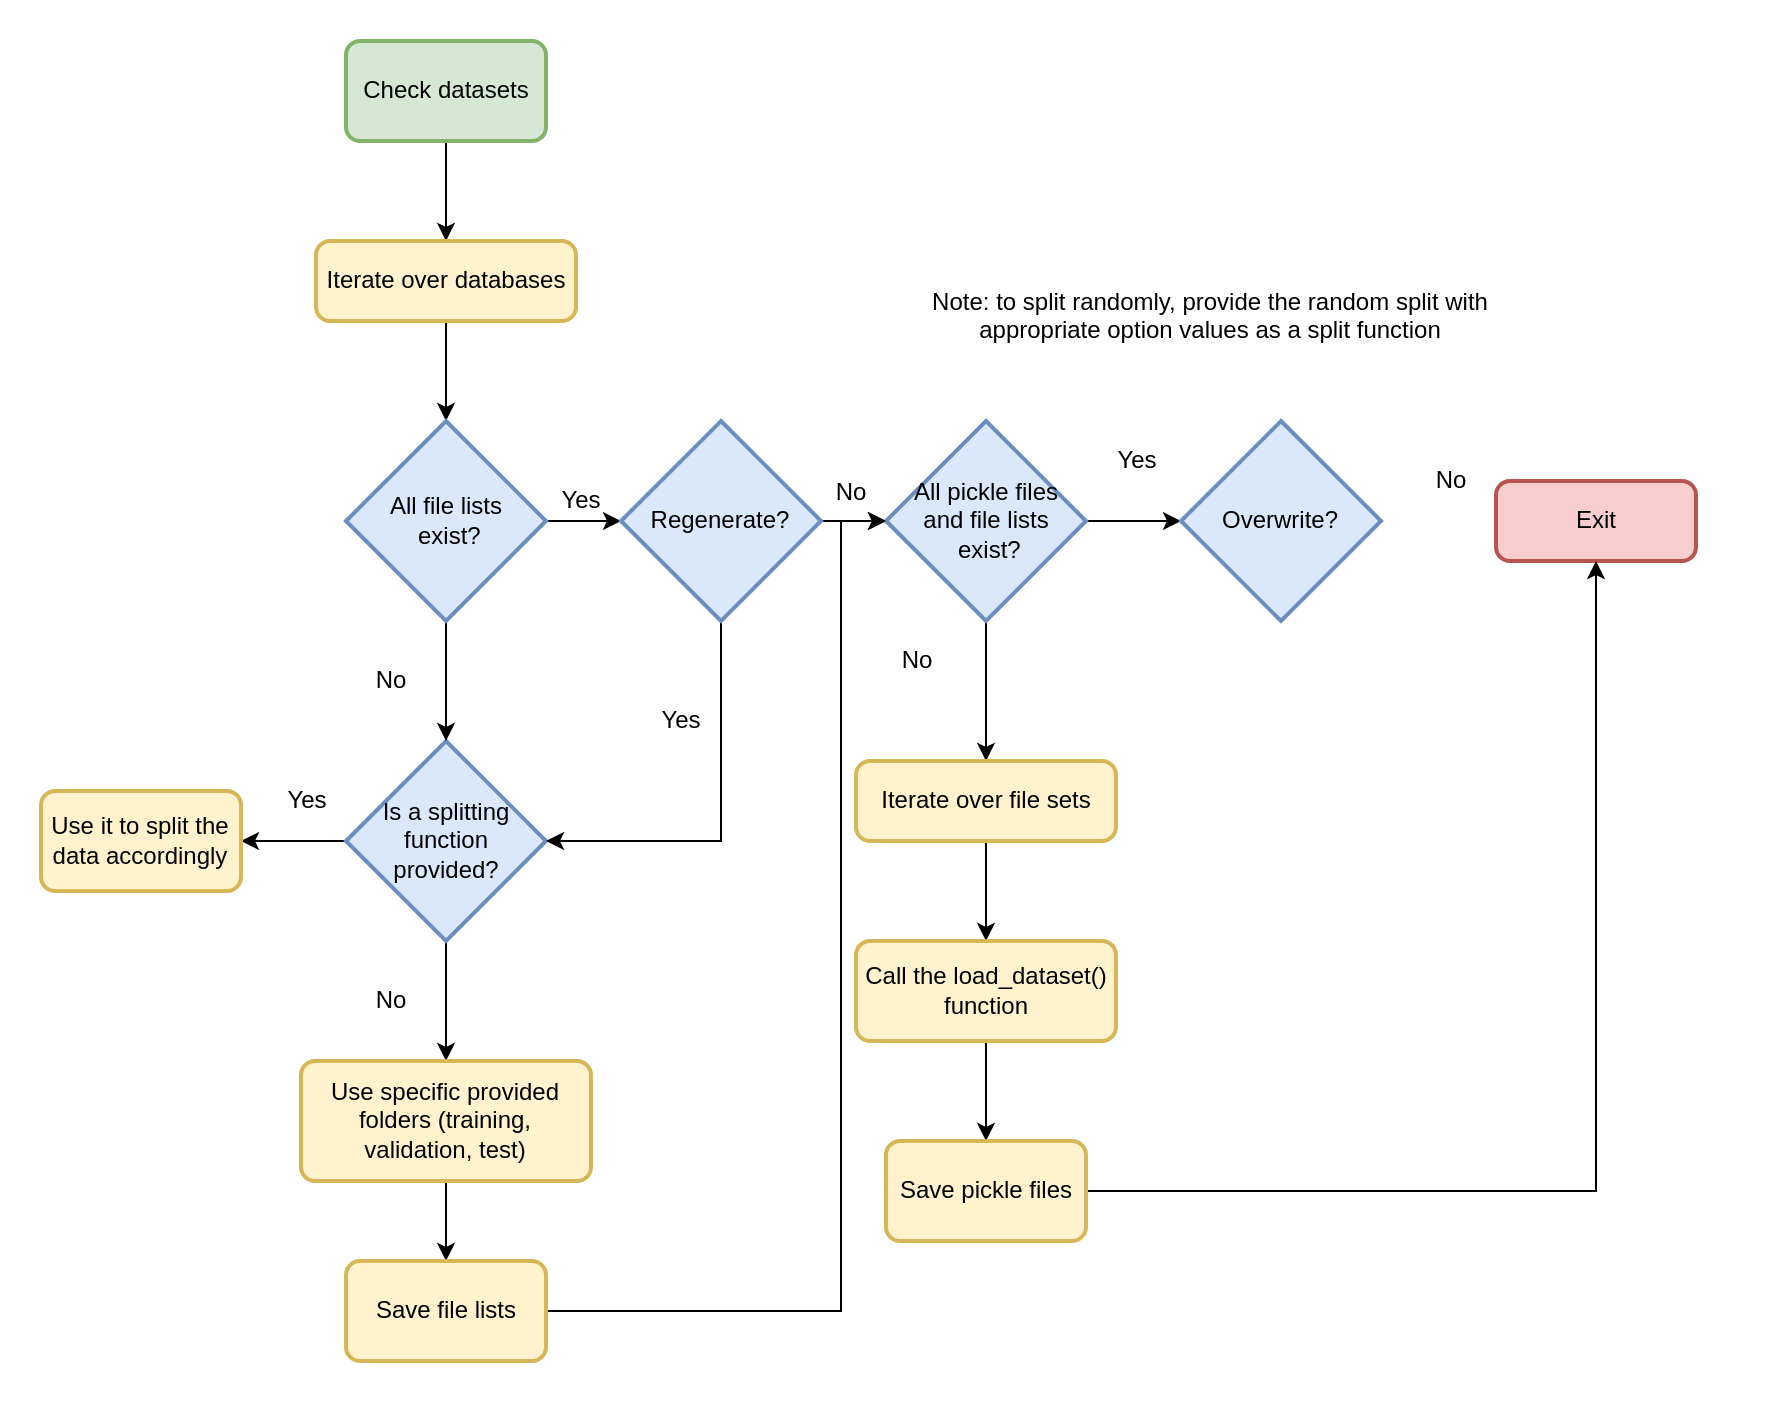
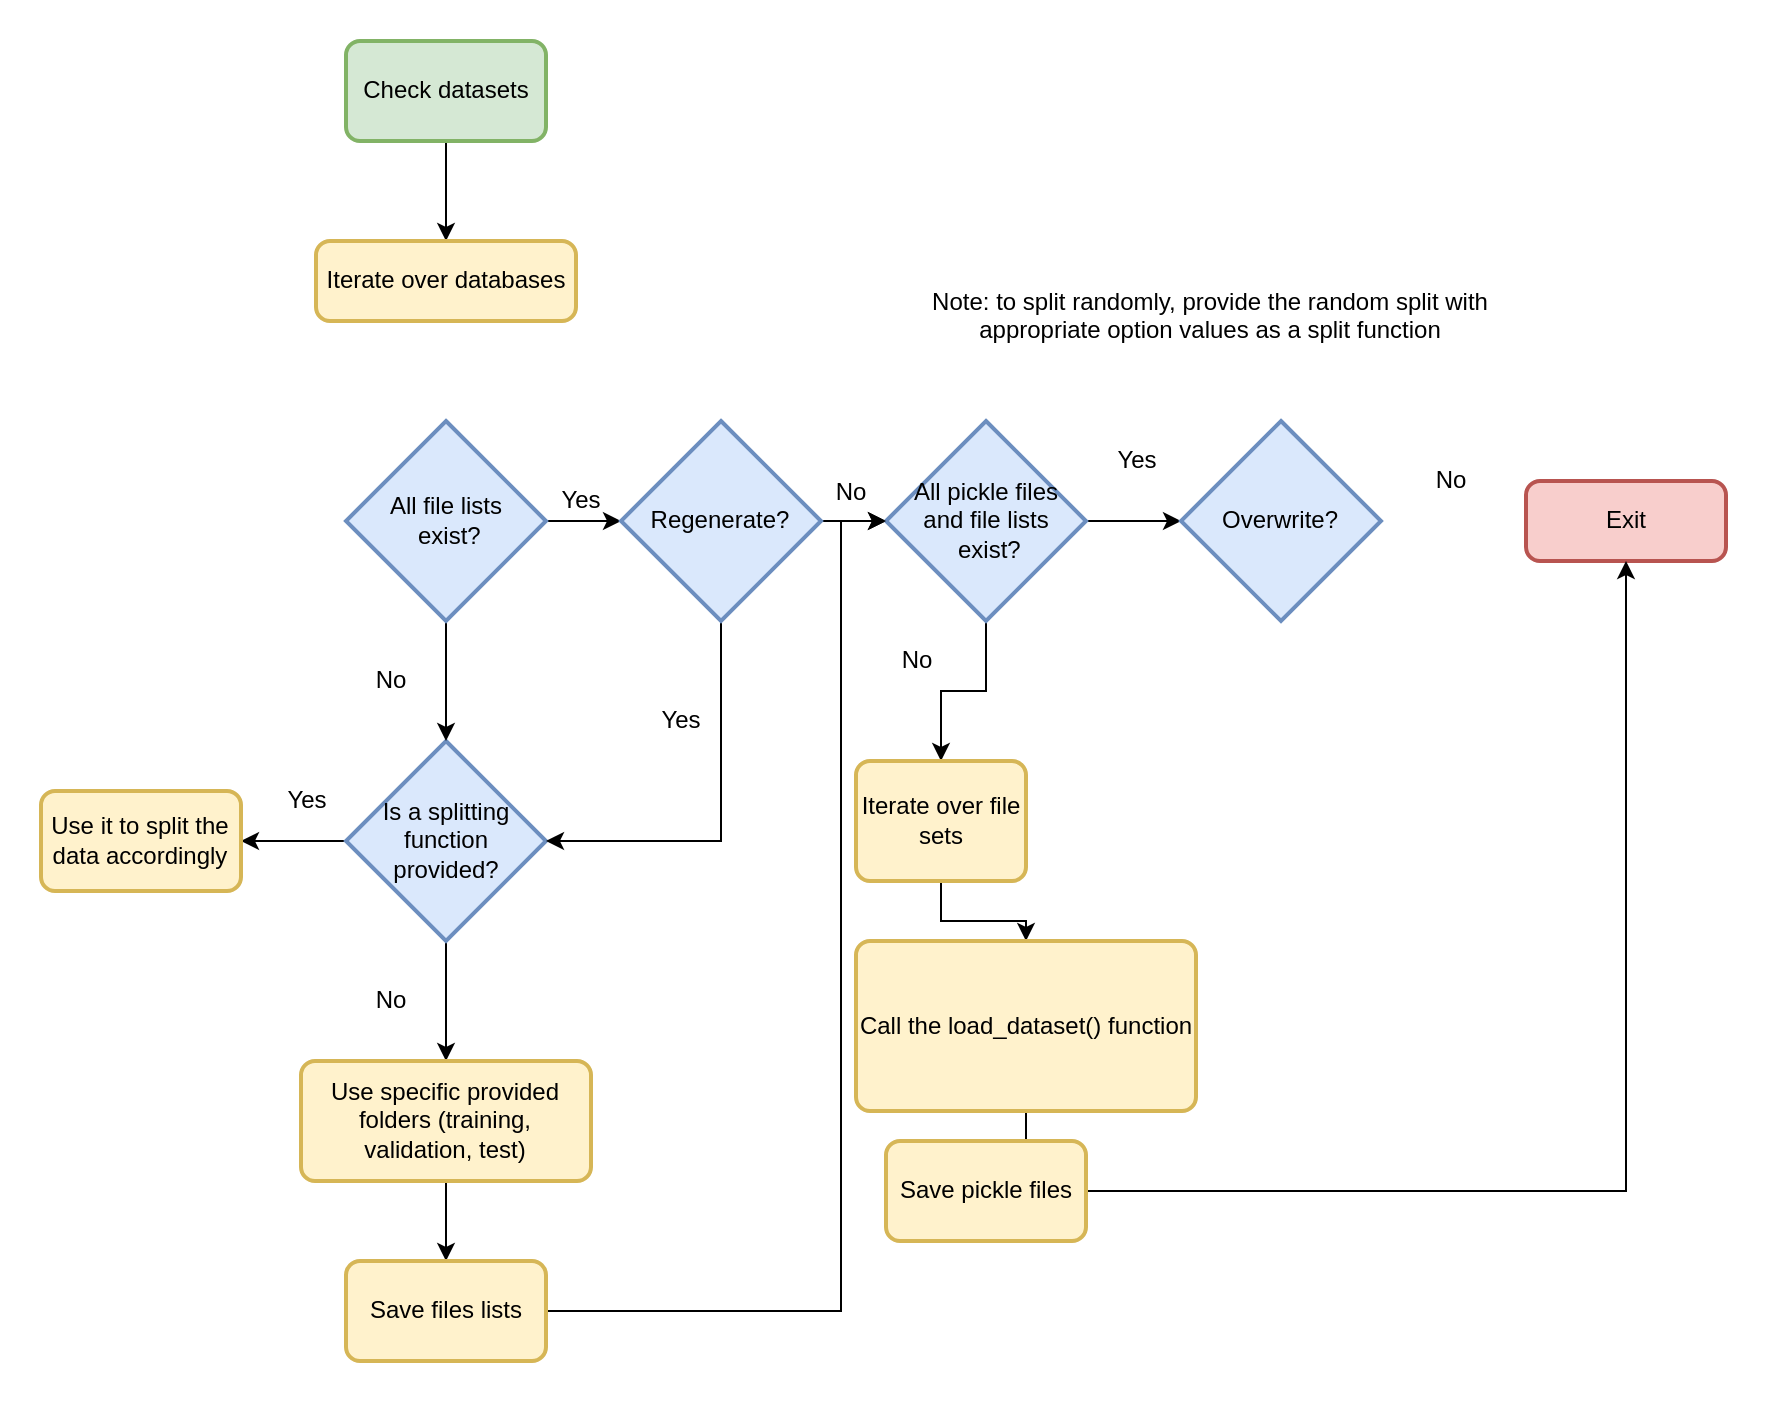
(446, 364) -> none
(1596, 521) -> (1626, 521)
(986, 801) -> (941, 821)
(986, 991) -> (1026, 1026)
(447, 1311) -> (447, 1311)
